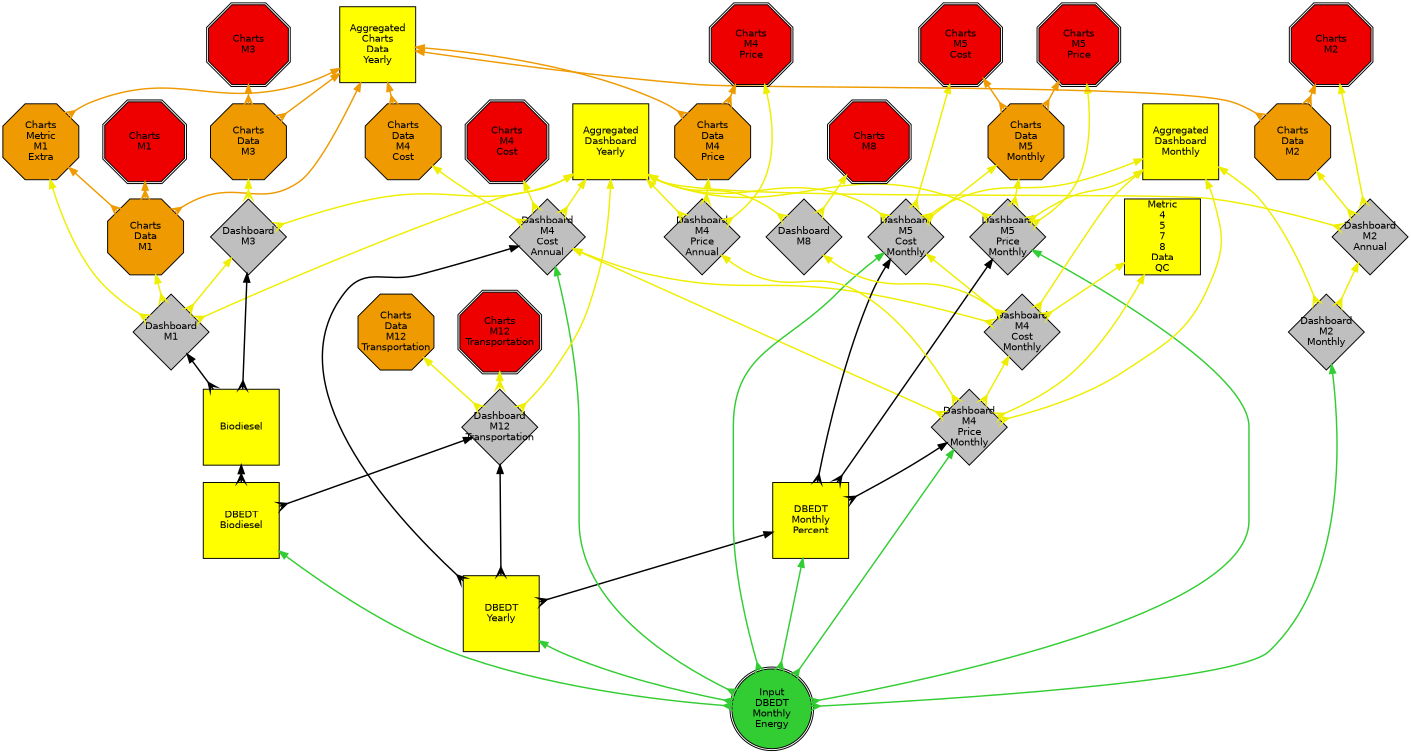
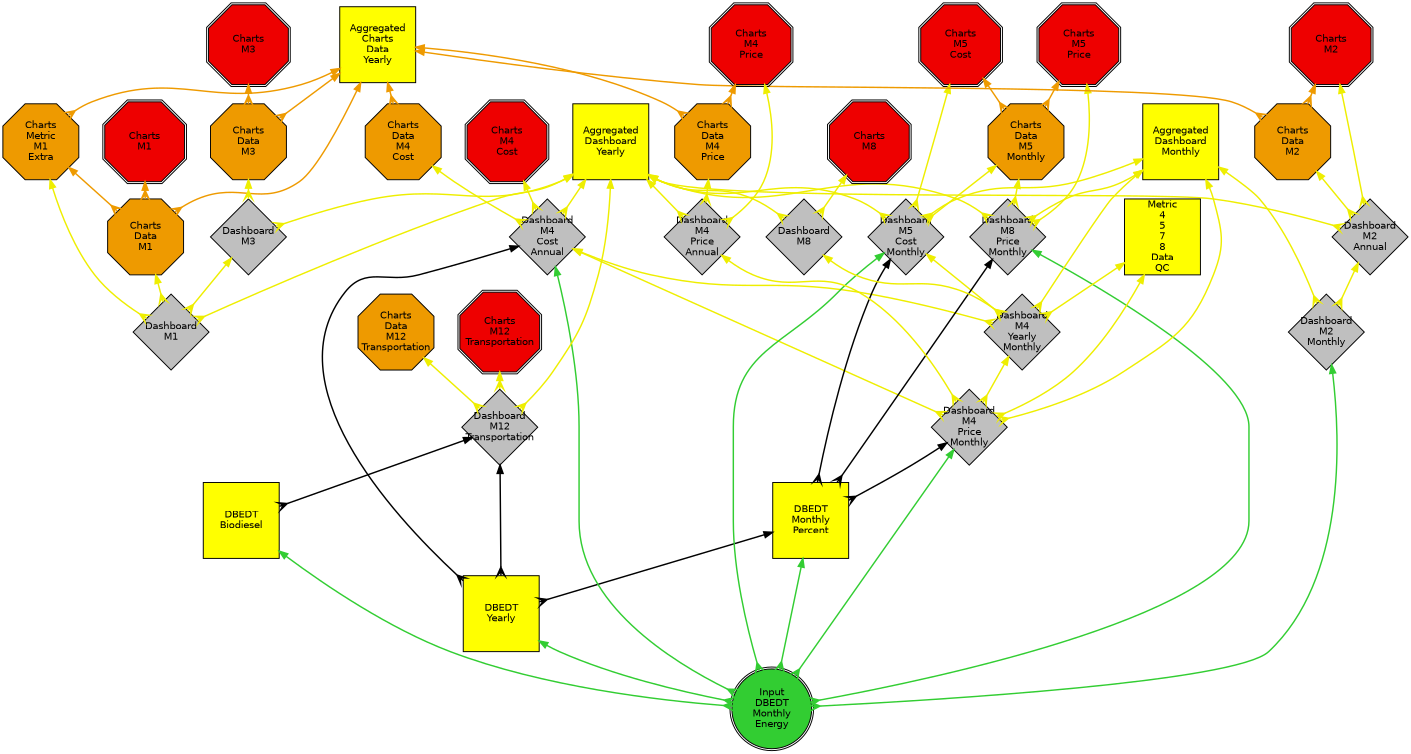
(1008, 237) -> (1008, 237)
(1022, 332) -> (1022, 332)
(241, 427) -> none
